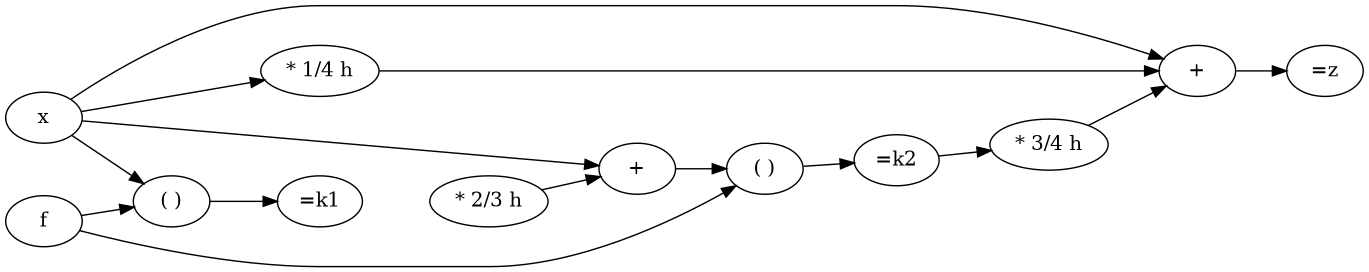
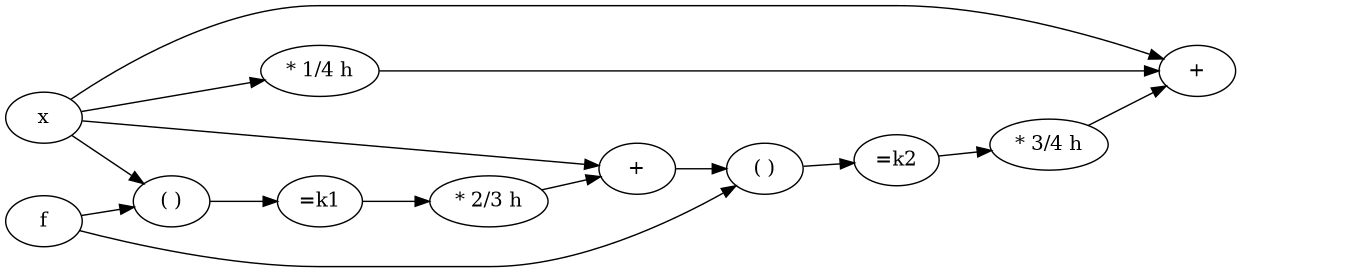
(1325, 71) -> none
none -> (389, 201)
